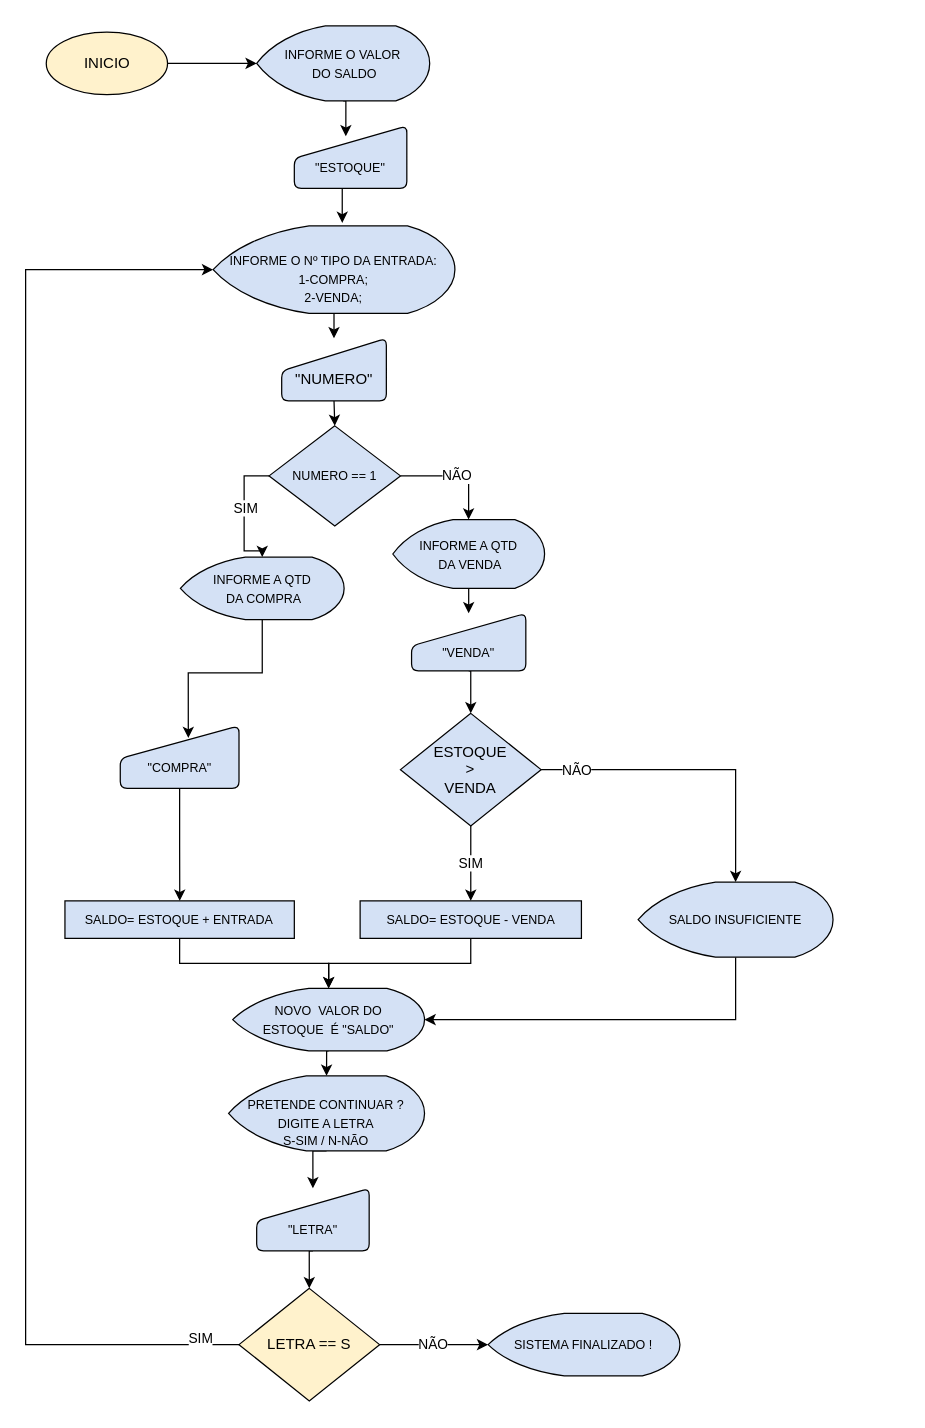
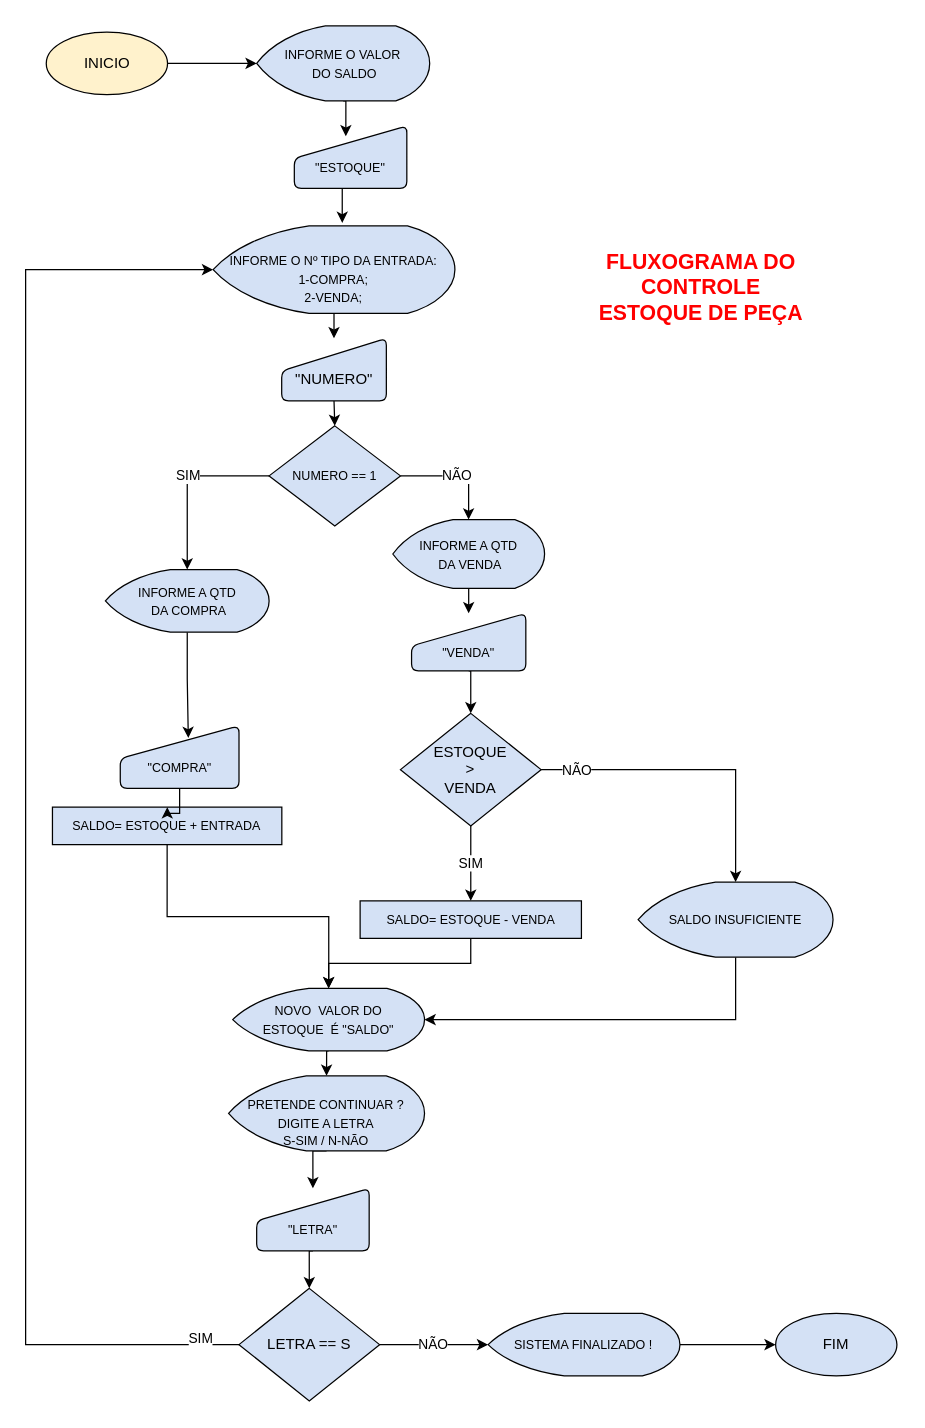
none -> (701, 288)
(262, 588) -> (187, 601)
(180, 919) -> (167, 826)
(309, 1344) -> (309, 1344)
none -> (723, 1344)
none -> (836, 1344)
